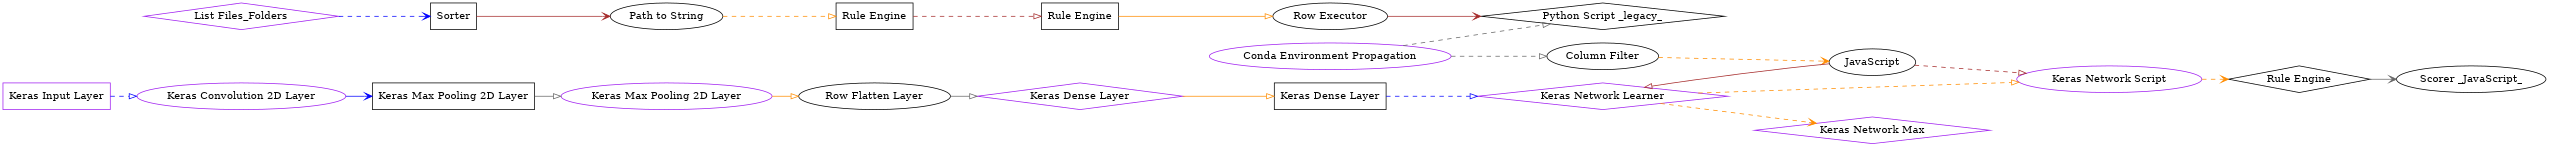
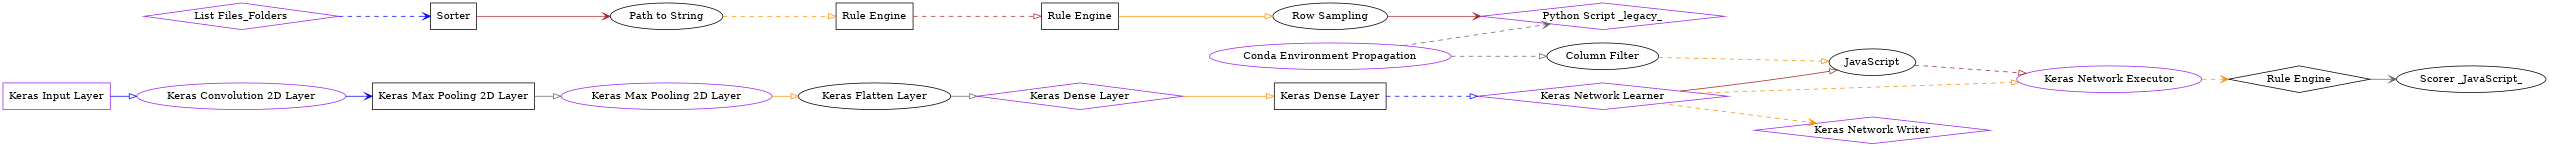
(1330, 16) -> (1330, 16)
(1603, 16) -> (1603, 16)
(1473, 35) -> (1473, 35)
(1740, 59) -> (1740, 59)
(1741, 74) -> (1755, 82)
(2109, 79) -> (2109, 79)
(120, 96) -> (120, 96)
(875, 96) -> (875, 96)
(1872, 130) -> (1872, 130)
